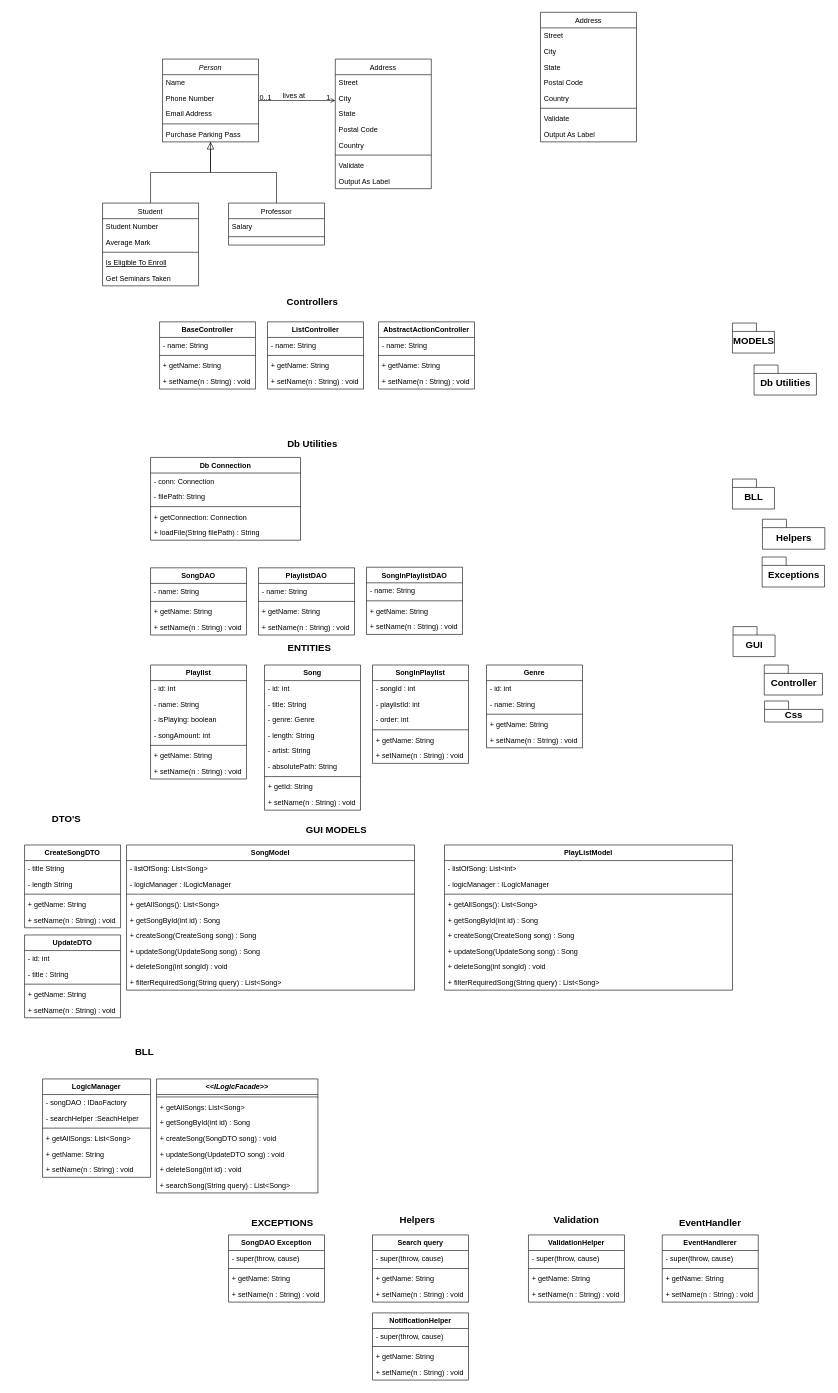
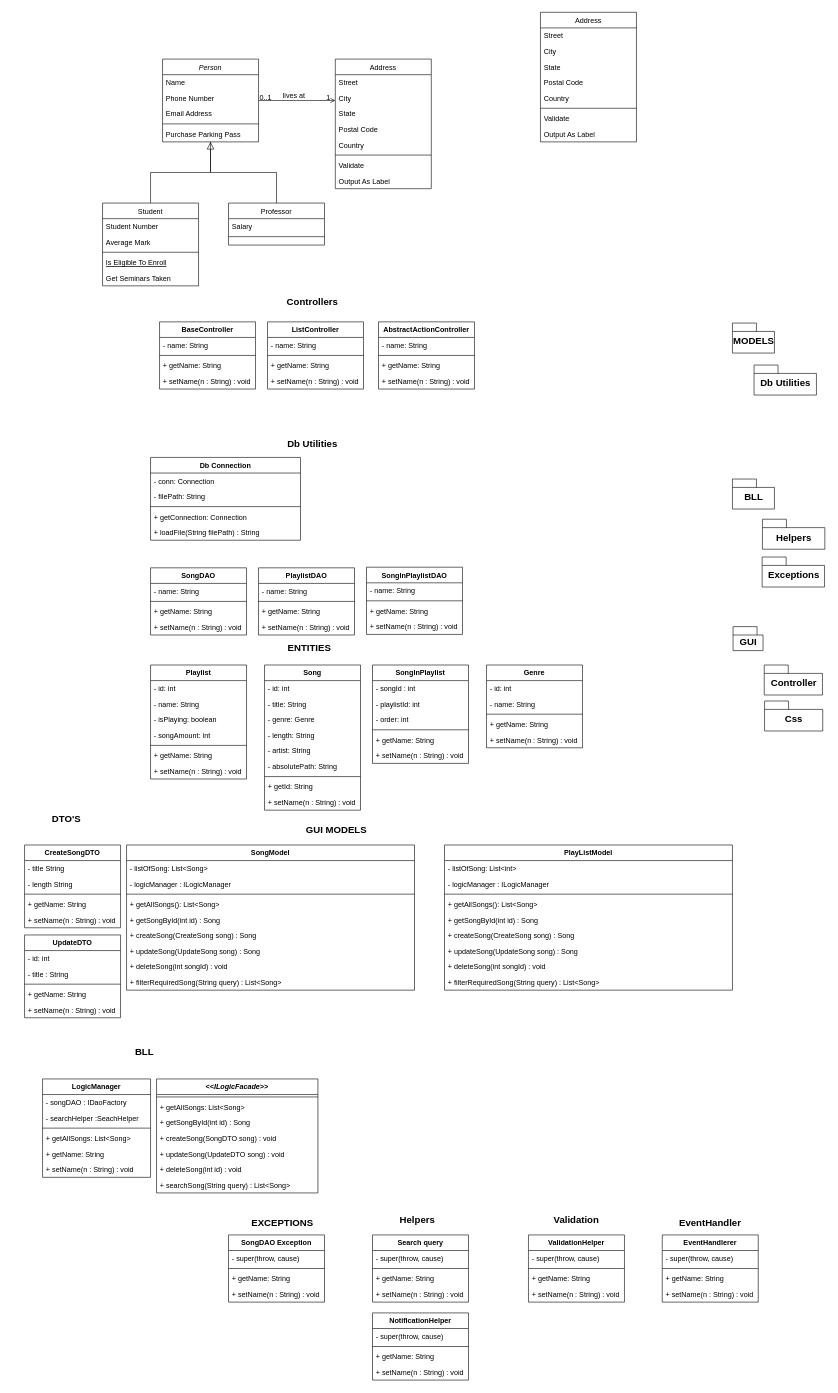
(754, 642) -> (748, 639)
(794, 712) -> (794, 716)
